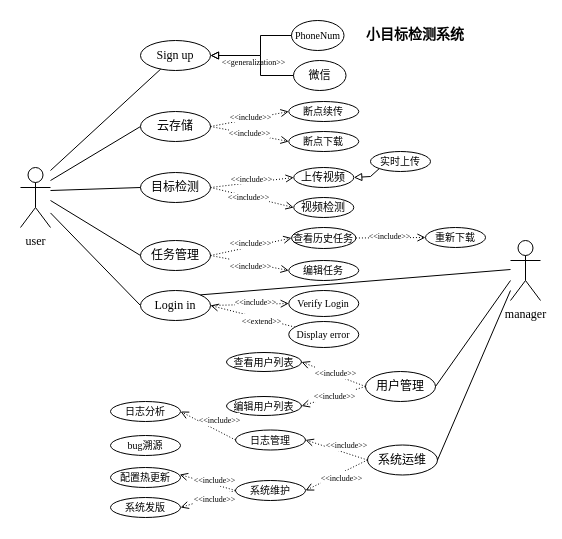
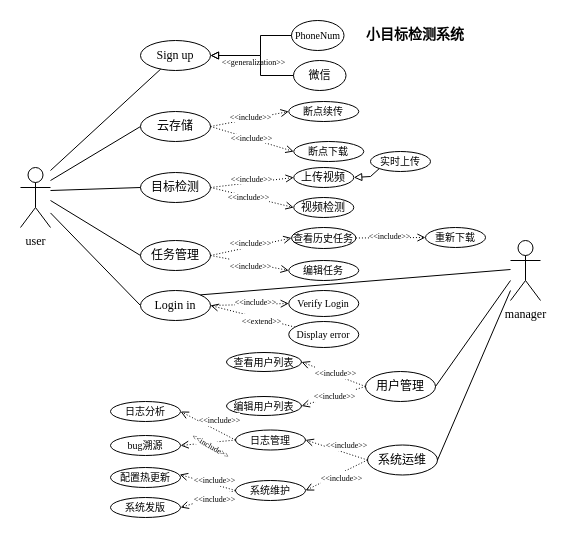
(324, 142) -> (329, 152)
none -> (203, 443)
